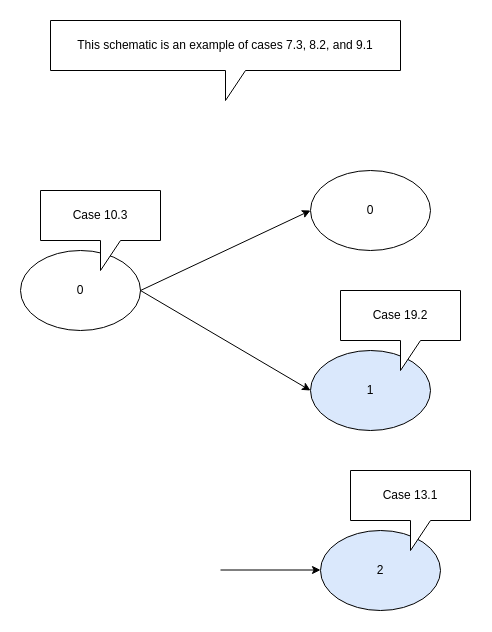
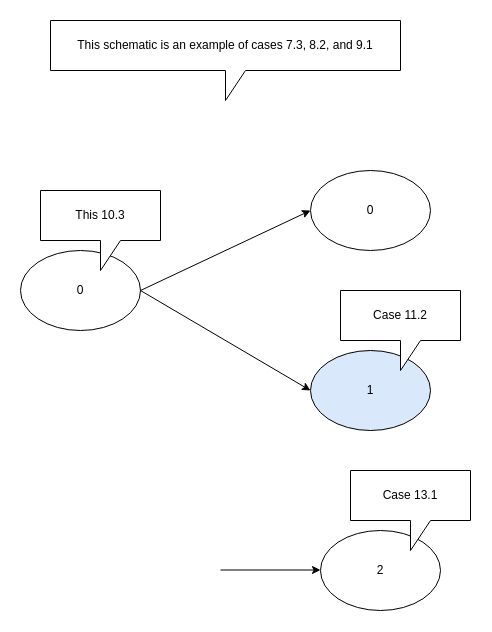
(101, 216) -> (101, 216)
(401, 316) -> (401, 316)
(381, 571) -> (381, 571)
